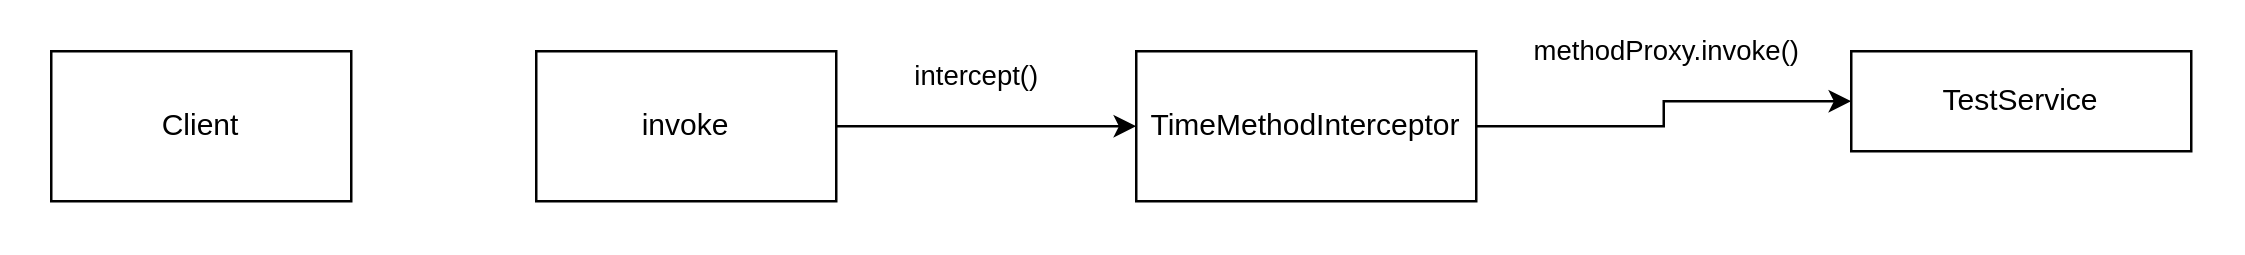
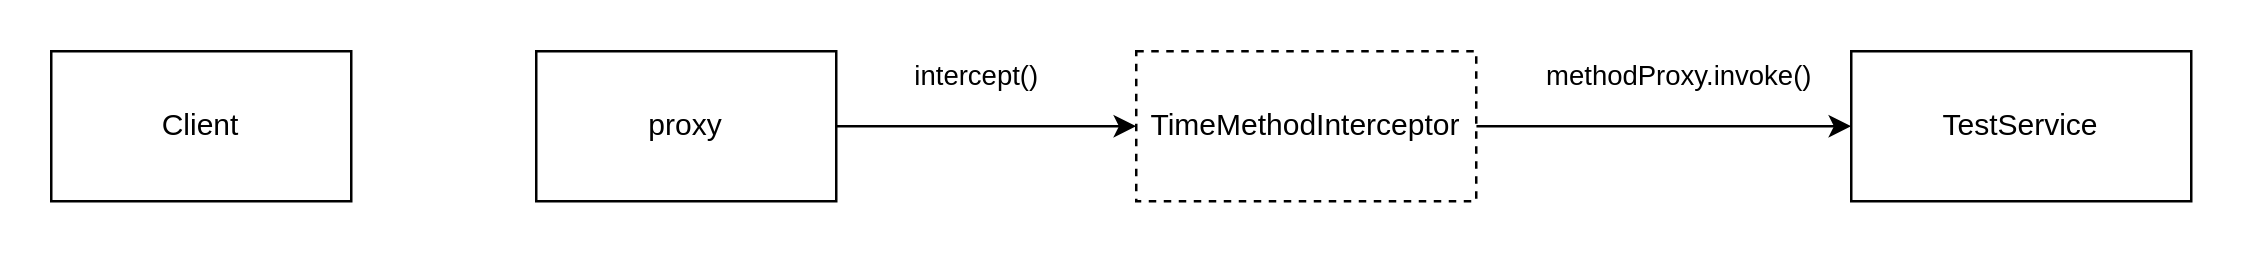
(2021, 101) -> (2021, 126)
(686, 126) -> (686, 126)
(1306, 126) -> (1306, 126)
